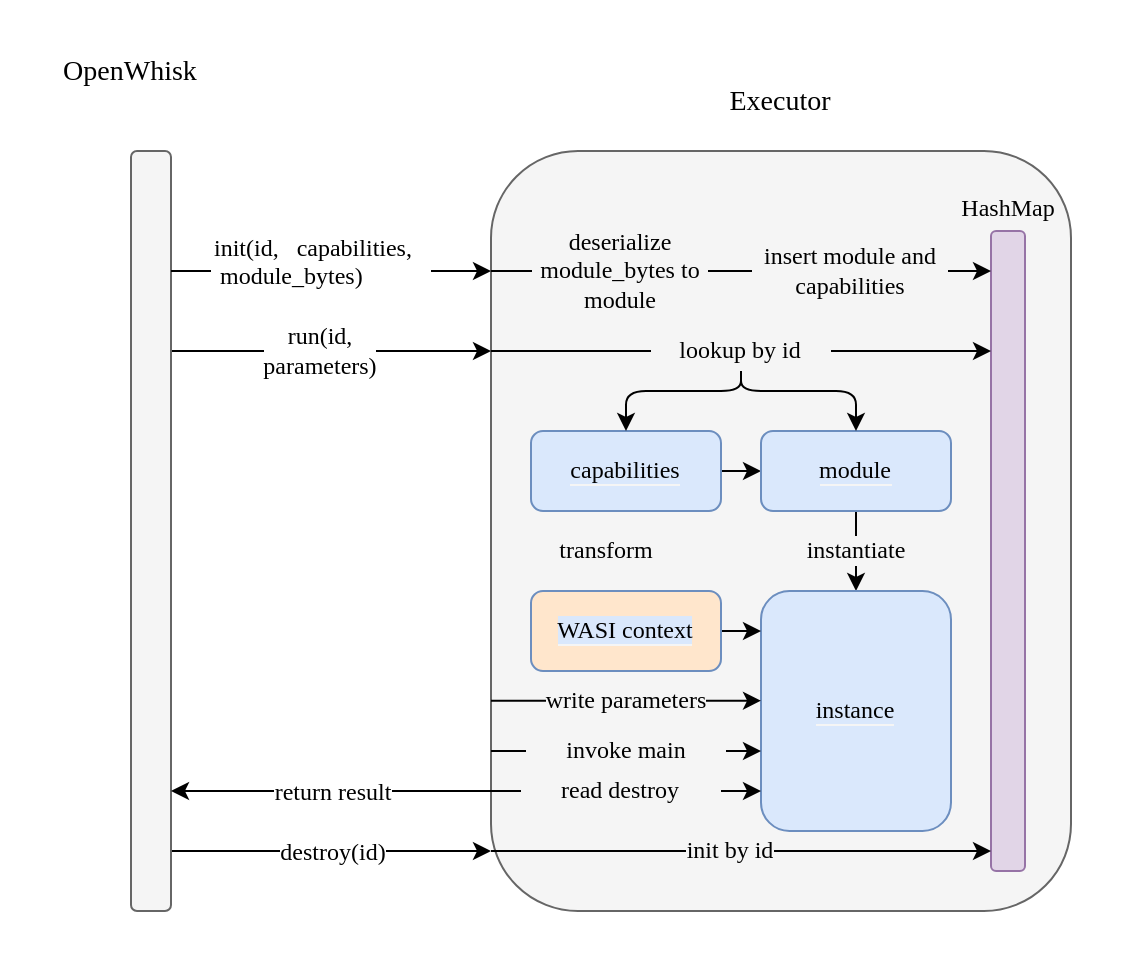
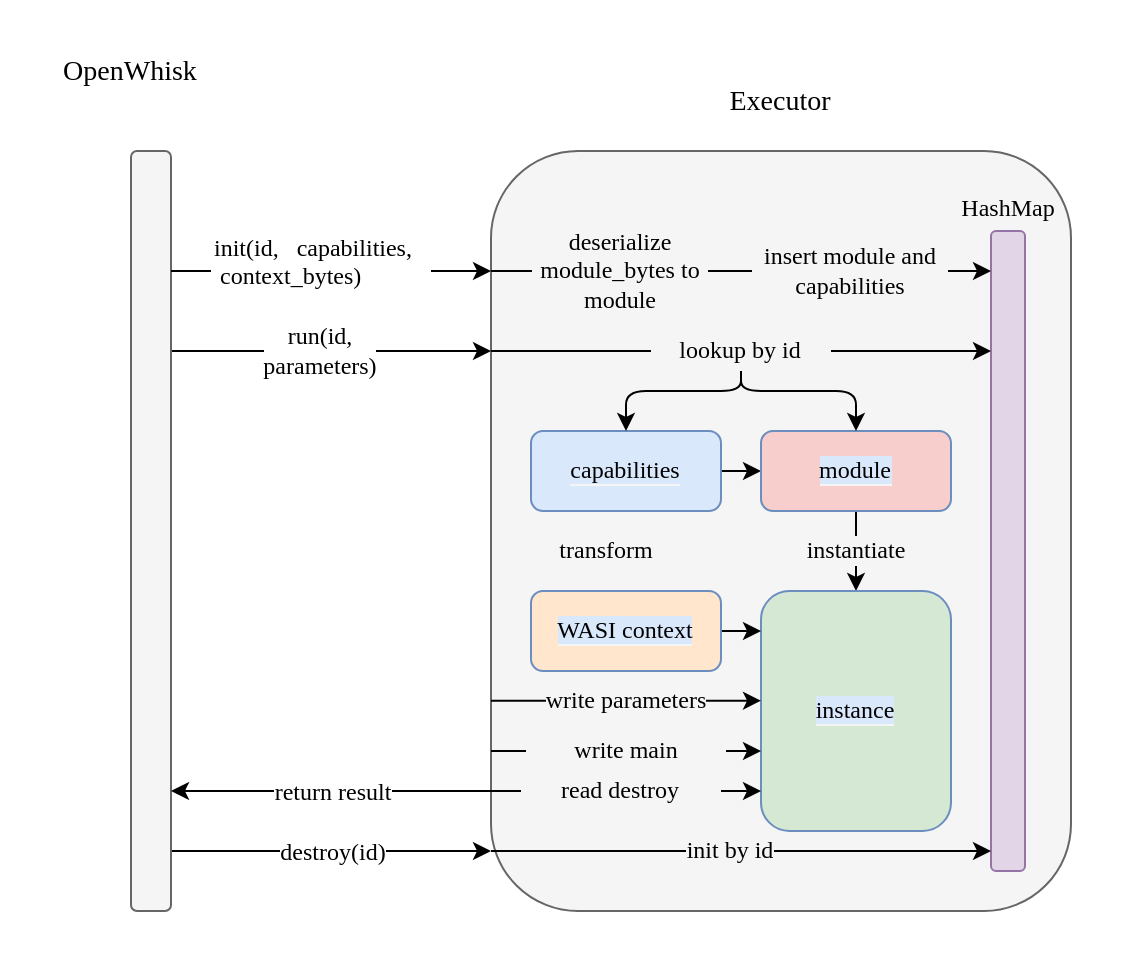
(323, 278) -> (323, 278)
(856, 471) -> (856, 471)
(856, 711) -> (856, 711)
(627, 751) -> (627, 751)
